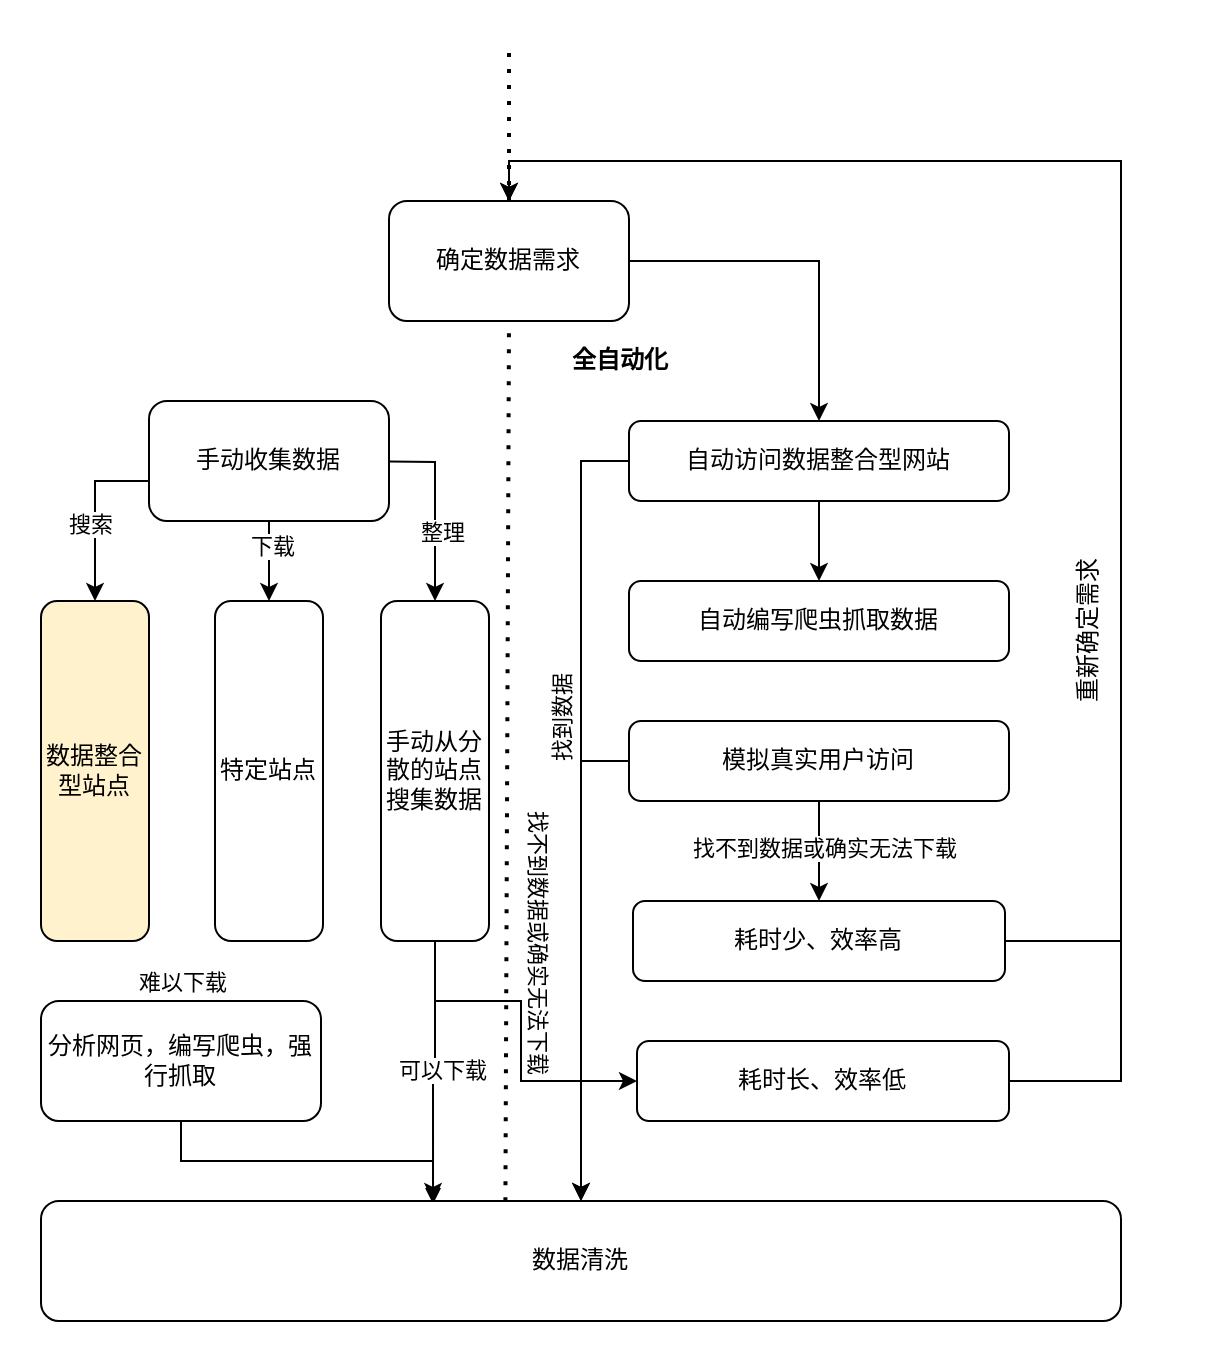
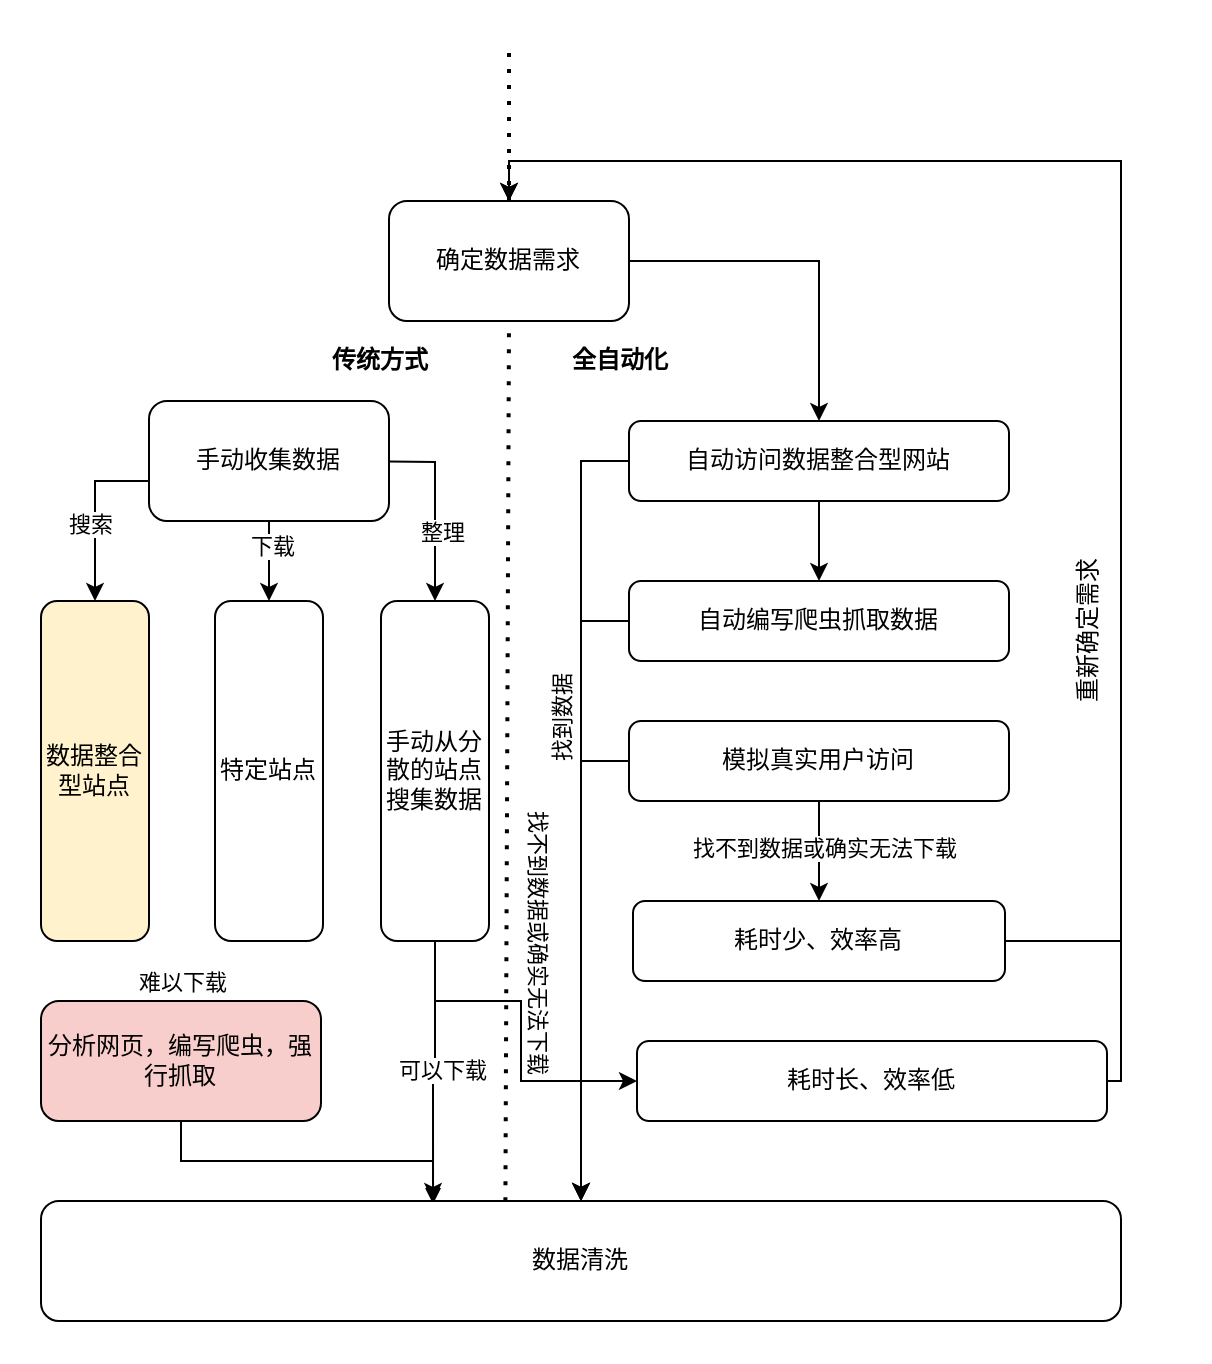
none -> (381, 361)
none -> (607, 621)
(181, 1061) -> (181, 1061)
(823, 1081) -> (872, 1081)
